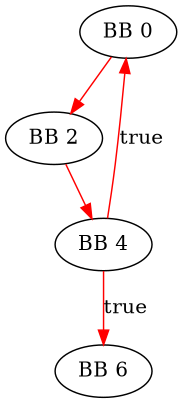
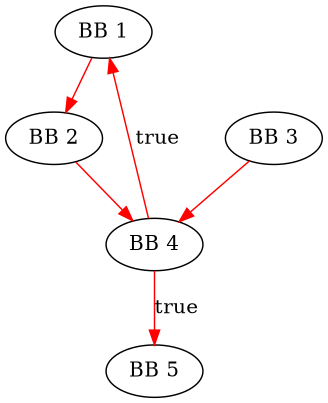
(128, 32) -> (104, 32)
none -> (274, 138)
(104, 371) -> (155, 371)
